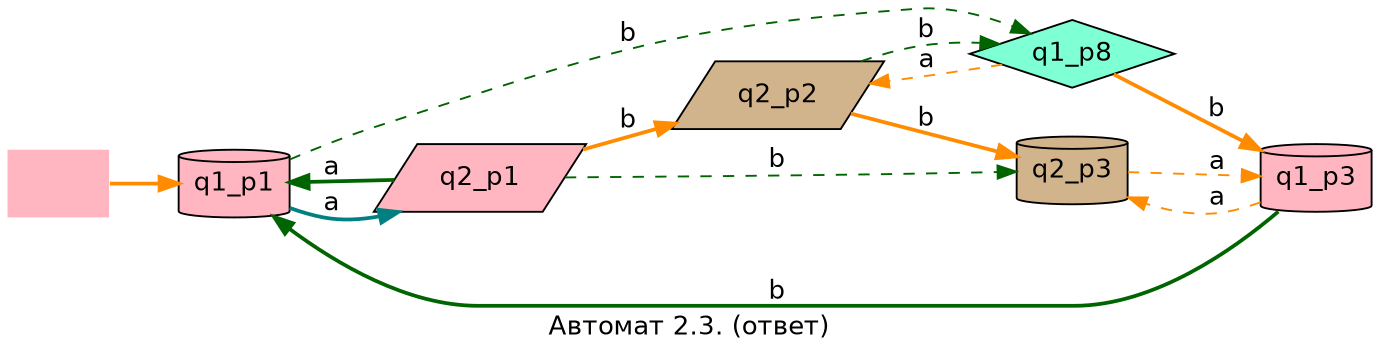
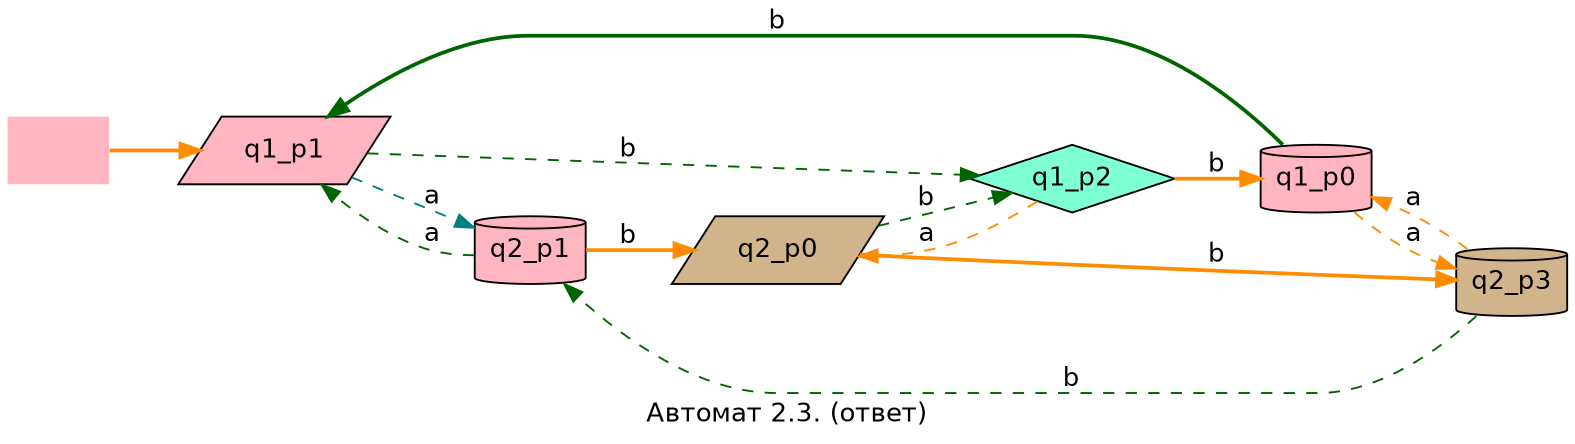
(1072, 54) -> (1072, 179)
(778, 95) -> (778, 250)
(781, 175) -> (1025, 393)
(480, 178) -> (530, 250)
(1316, 178) -> (1316, 179)
(351, 181) -> (400, 239)
(234, 184) -> (284, 150)
(334, 219) -> (404, 199)
